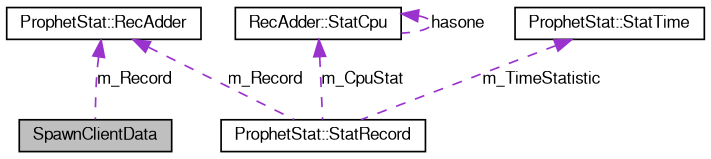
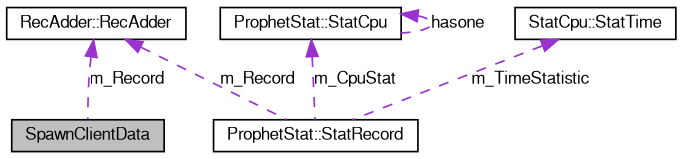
(104, 23) -> (96, 23)
(318, 23) -> (311, 23)
(610, 23) -> (595, 23)
